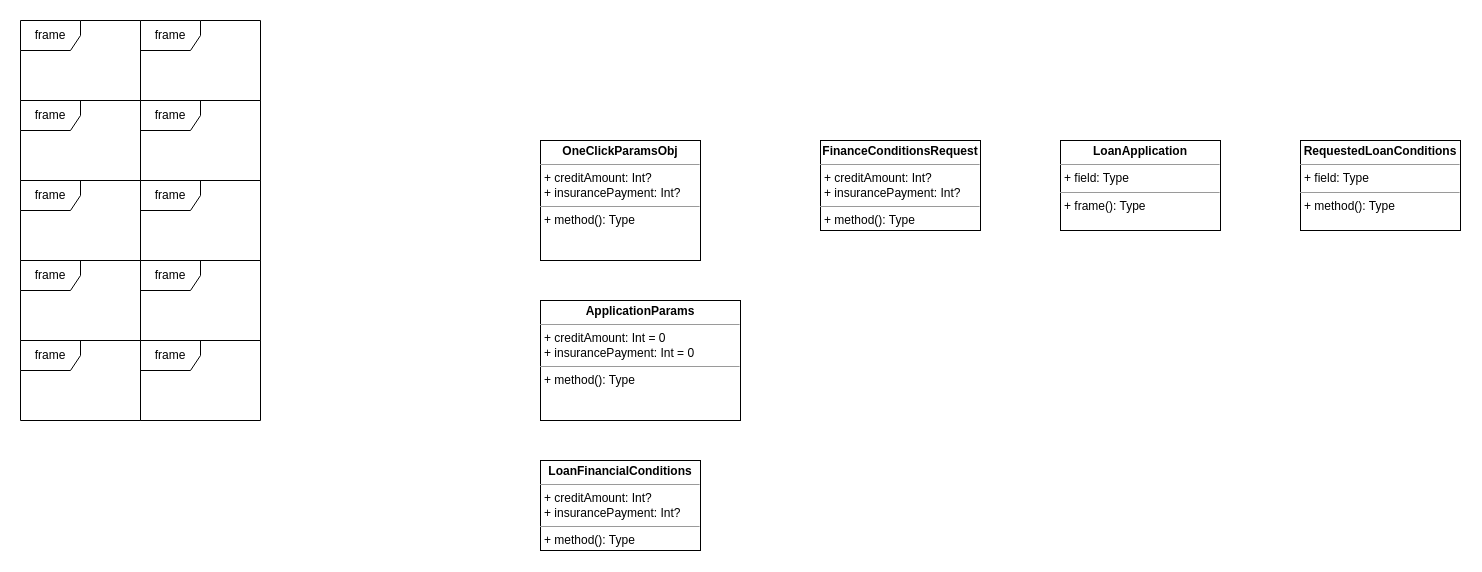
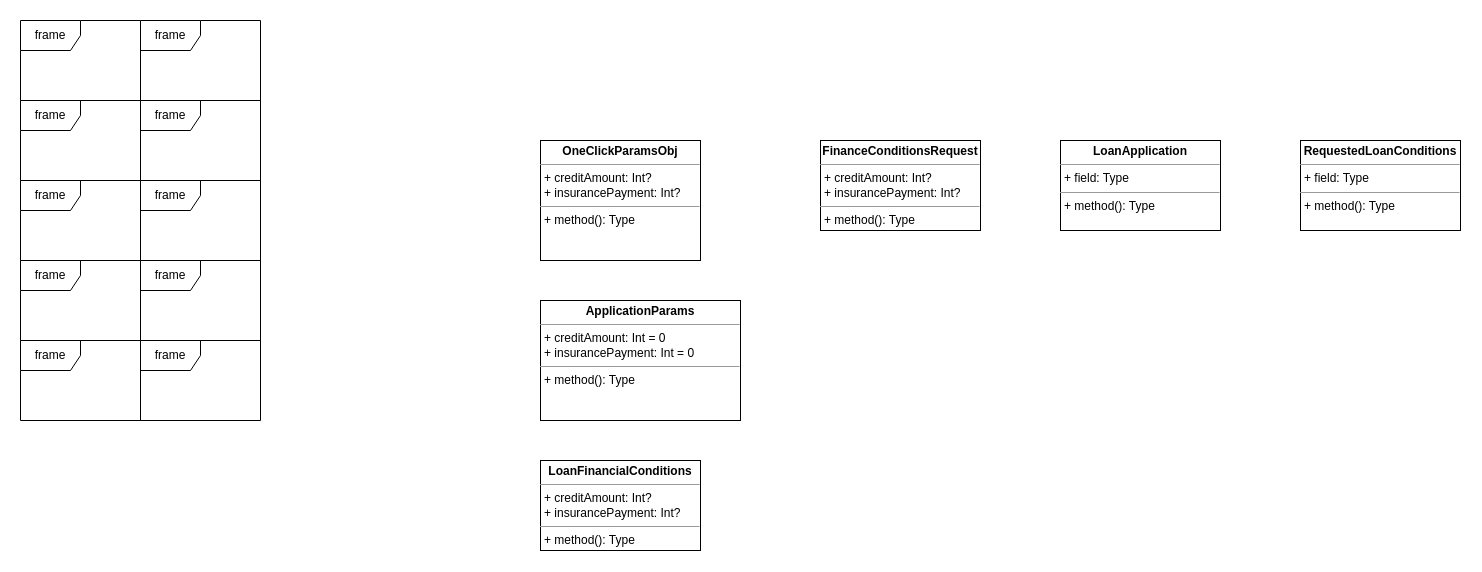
(1106, 162) -> (1110, 162)
